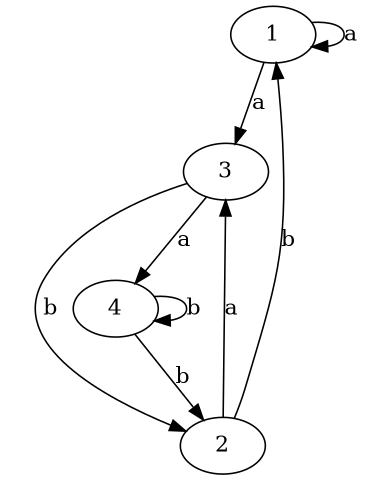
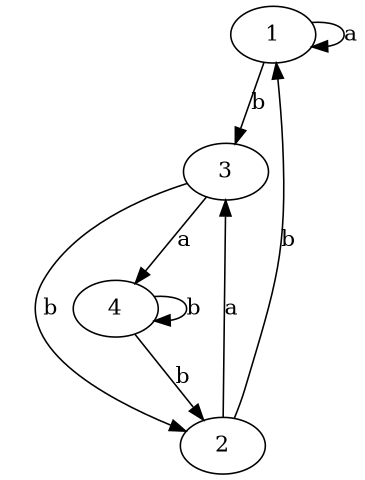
(259, 103) -> (259, 103)
